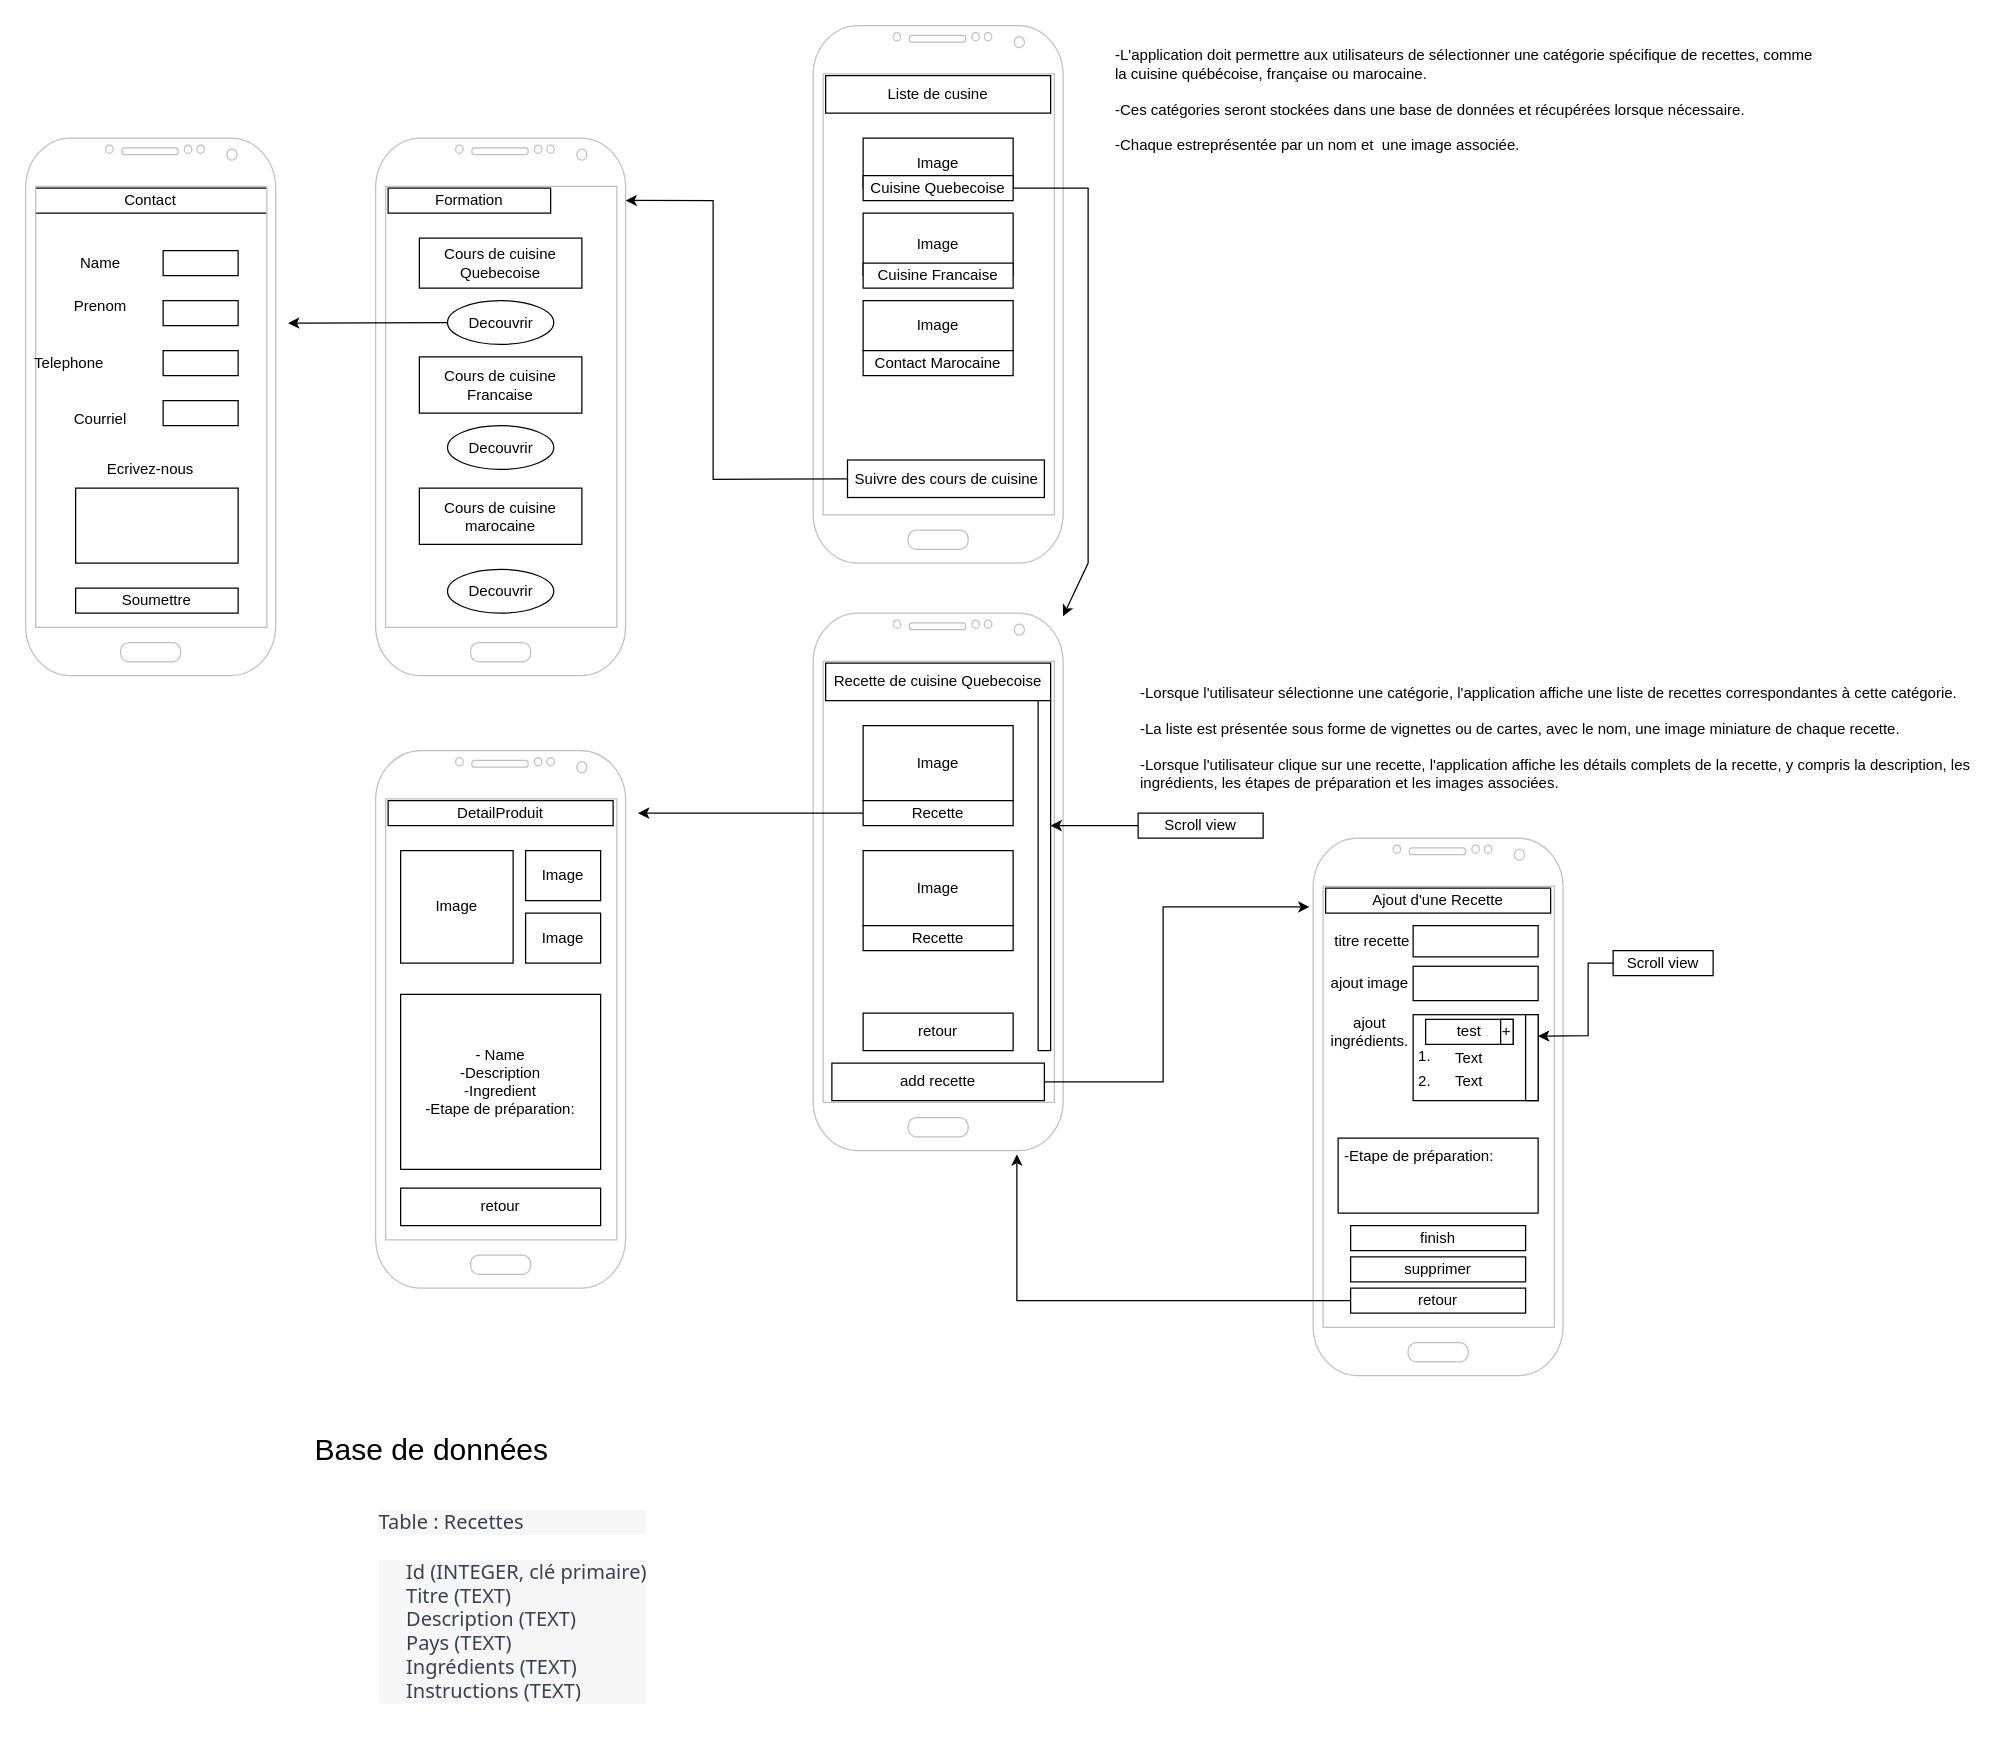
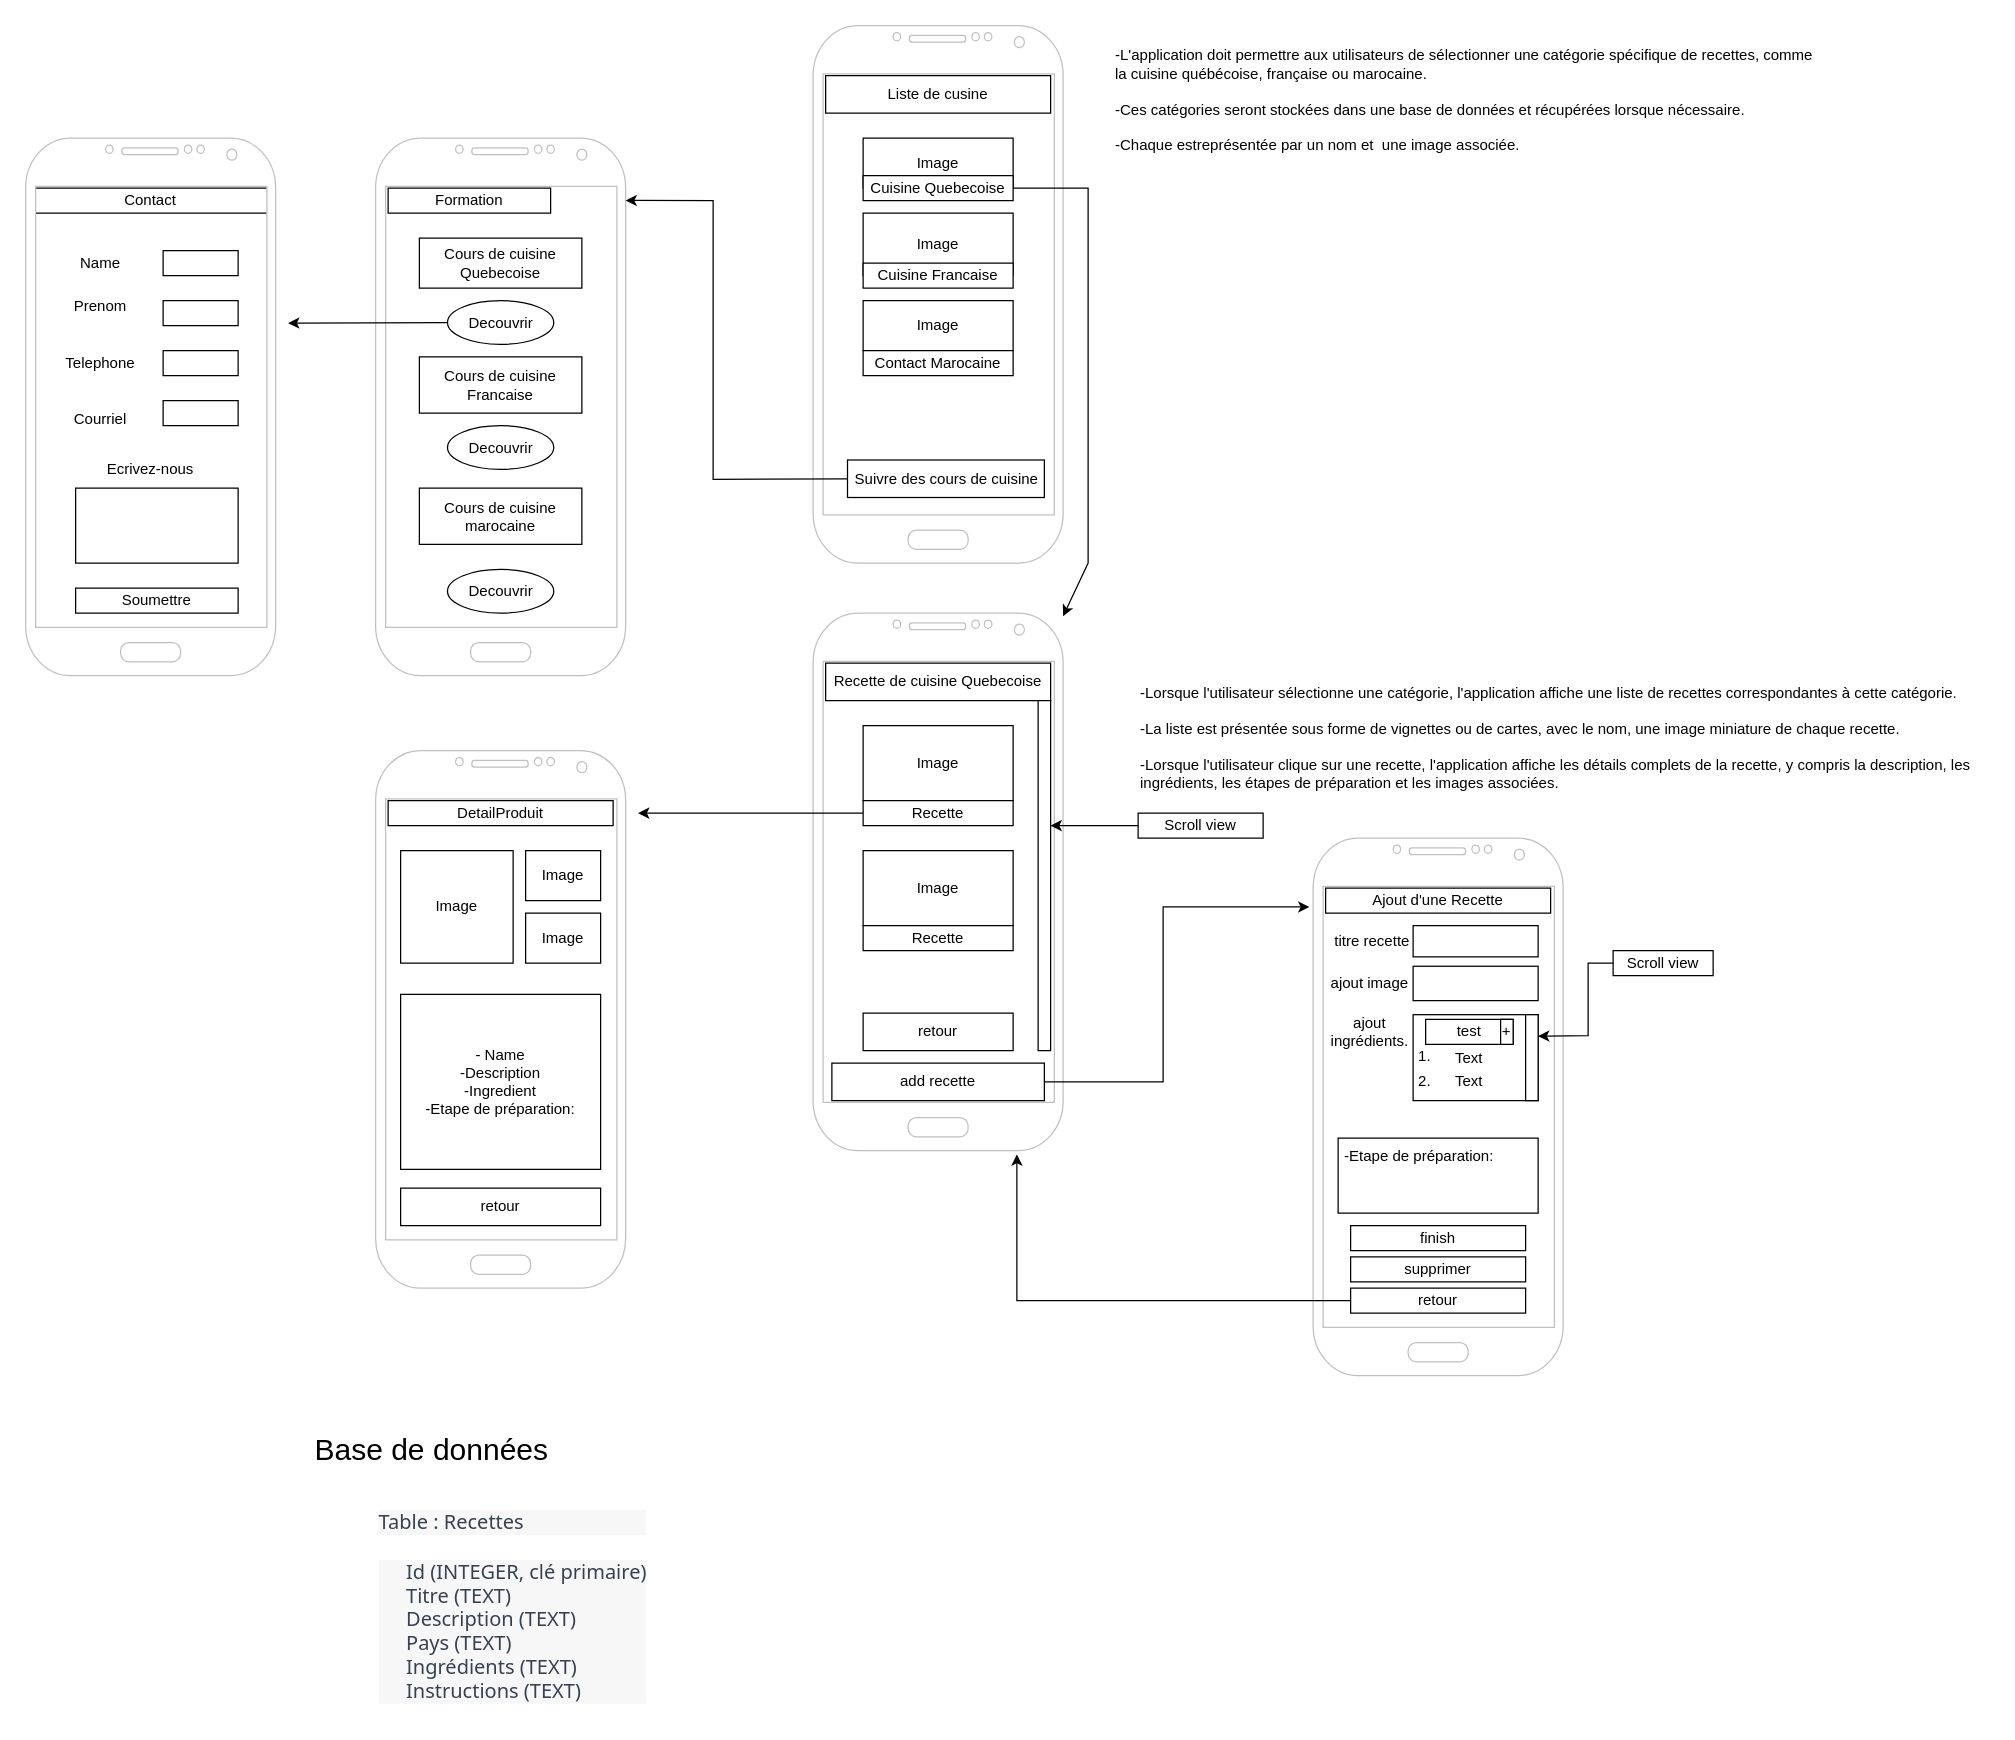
(69, 363) -> (101, 363)
